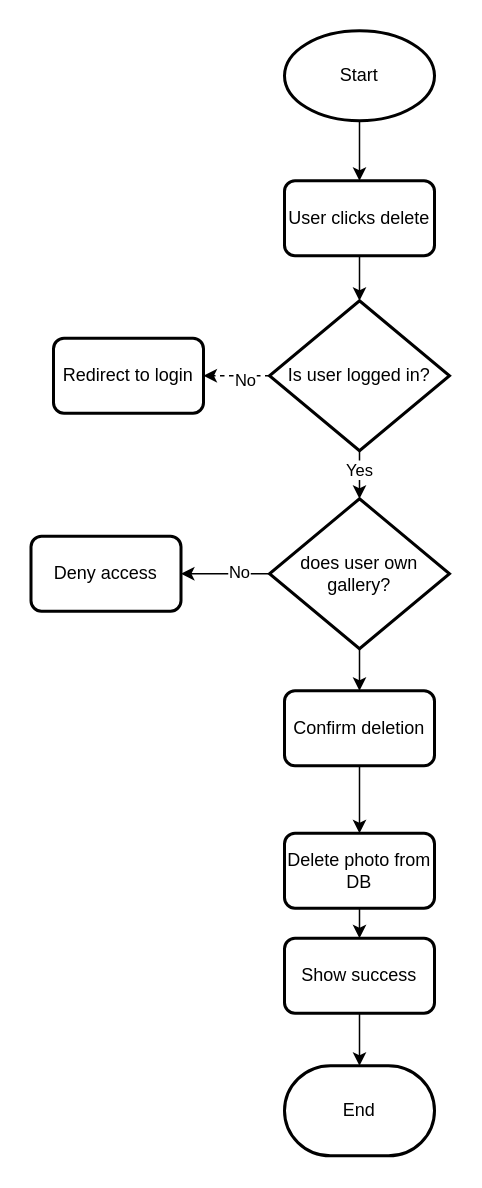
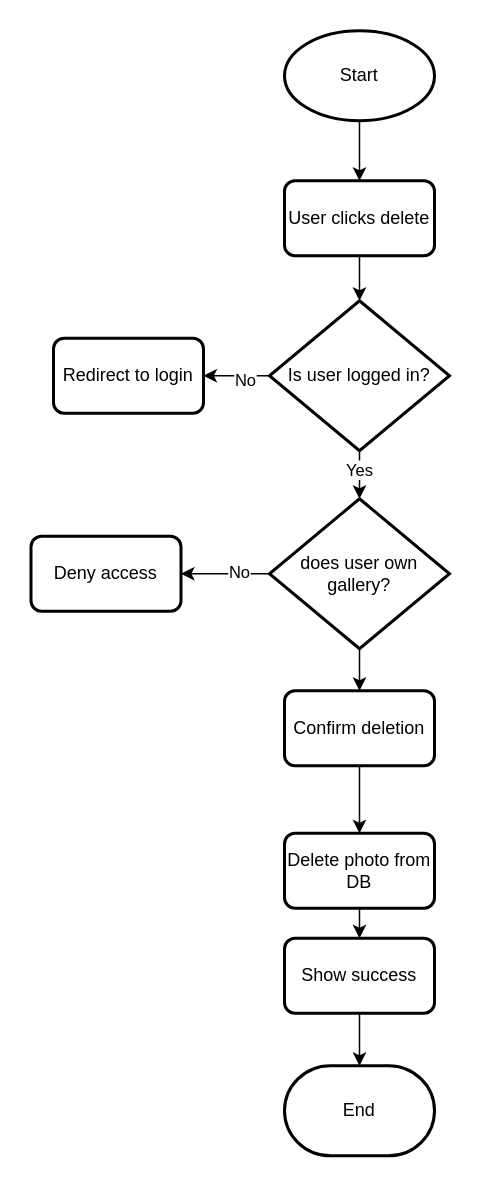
(223, 376) -> (223, 376)
